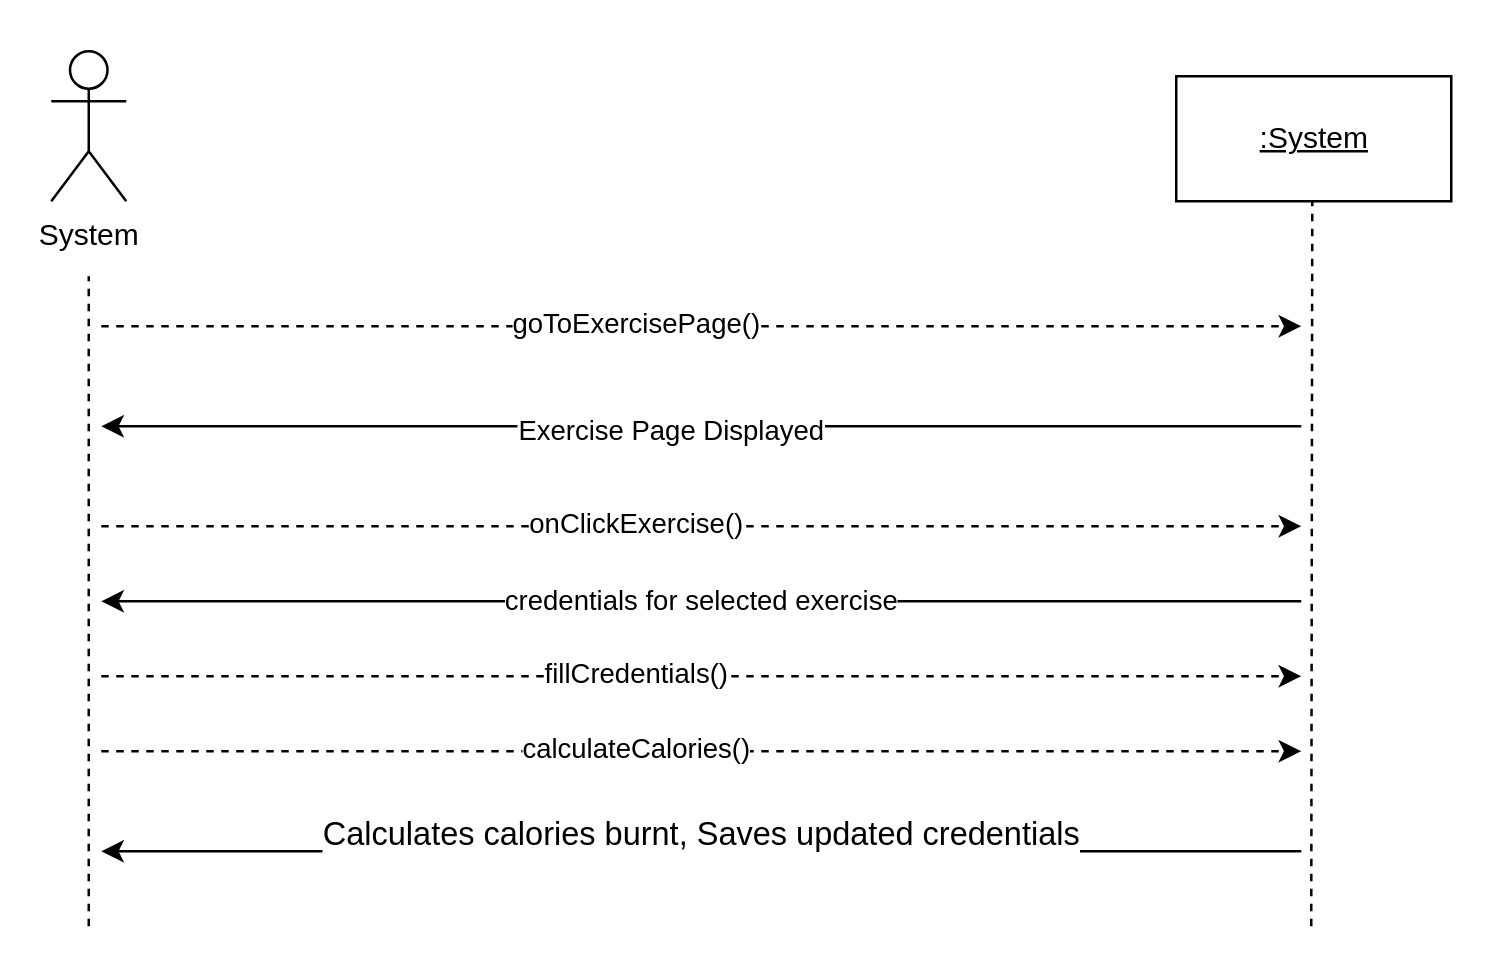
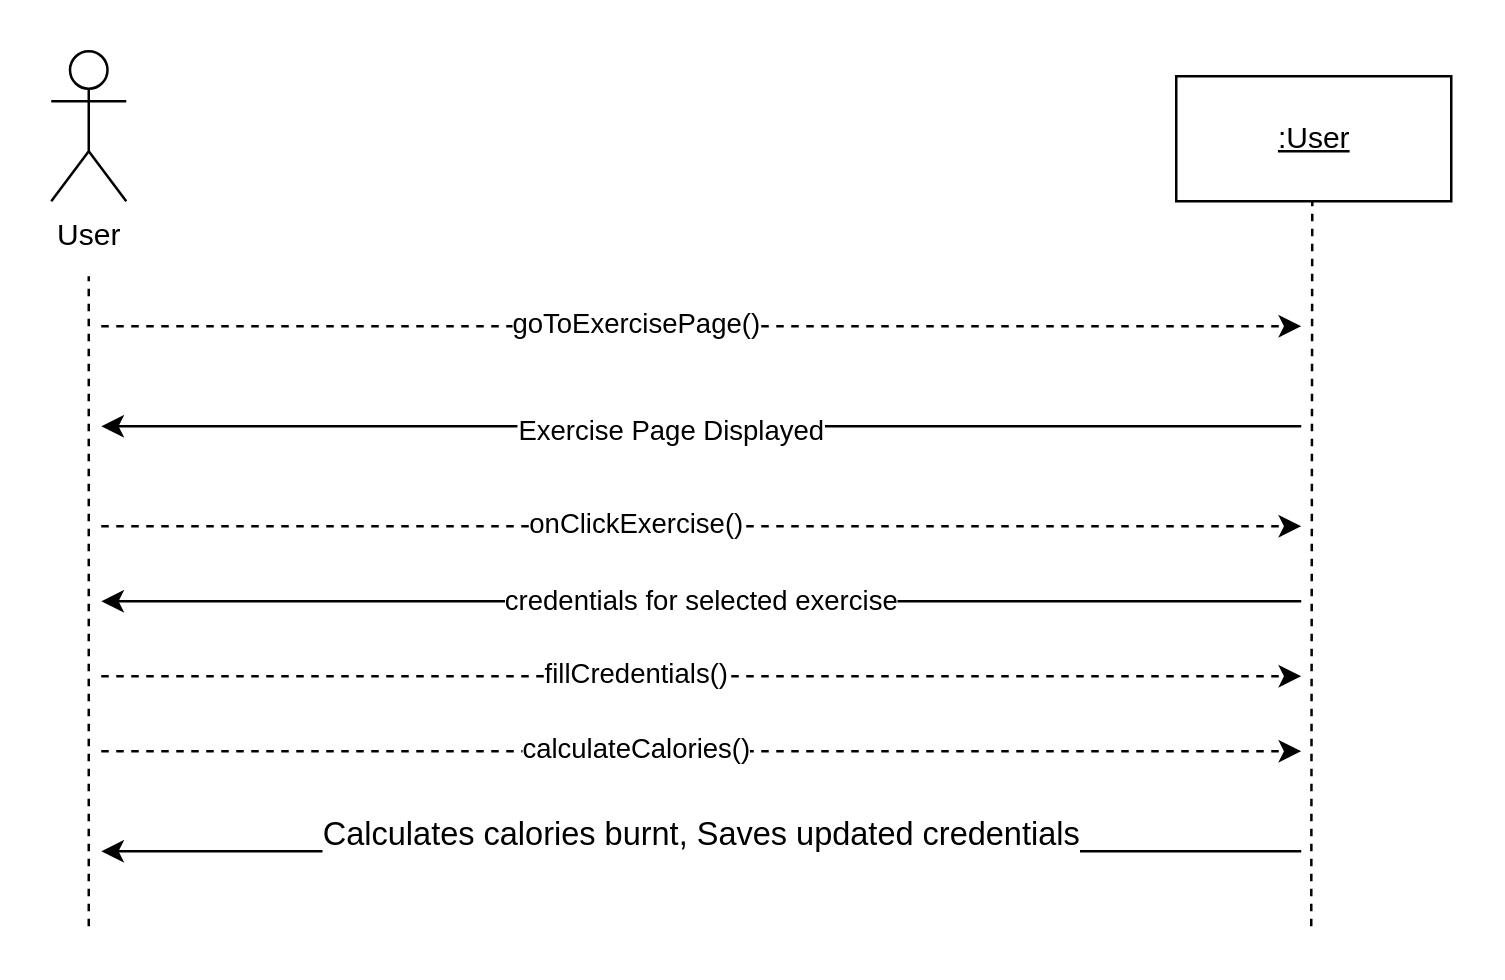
(1315, 139) -> (1315, 139)
(90, 237) -> (90, 237)
